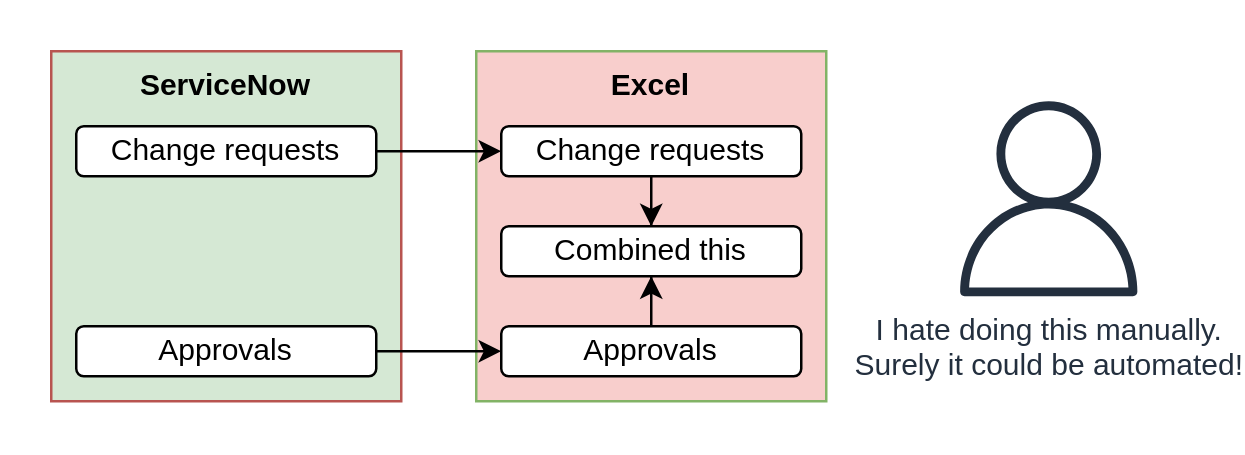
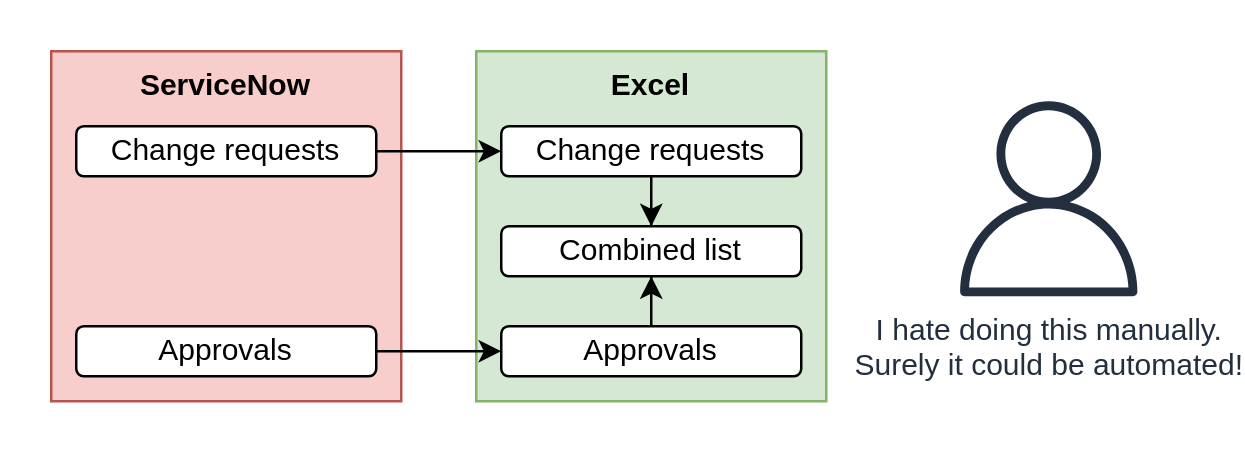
(651, 87) -> (651, 87)
(226, 226) -> (226, 226)
(651, 251) -> (651, 251)
